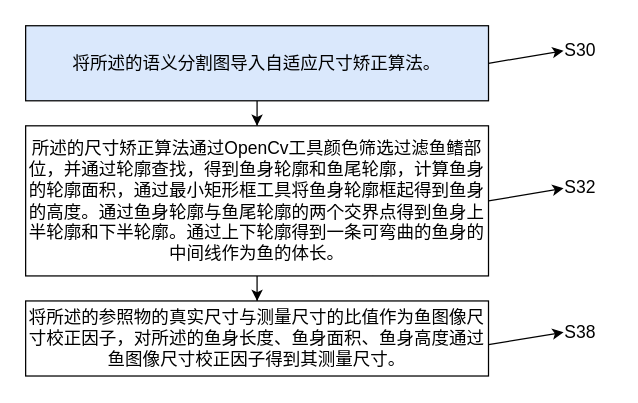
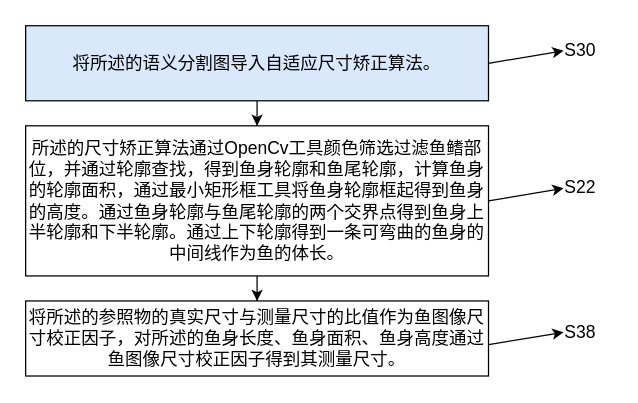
(580, 187) -> (580, 187)
